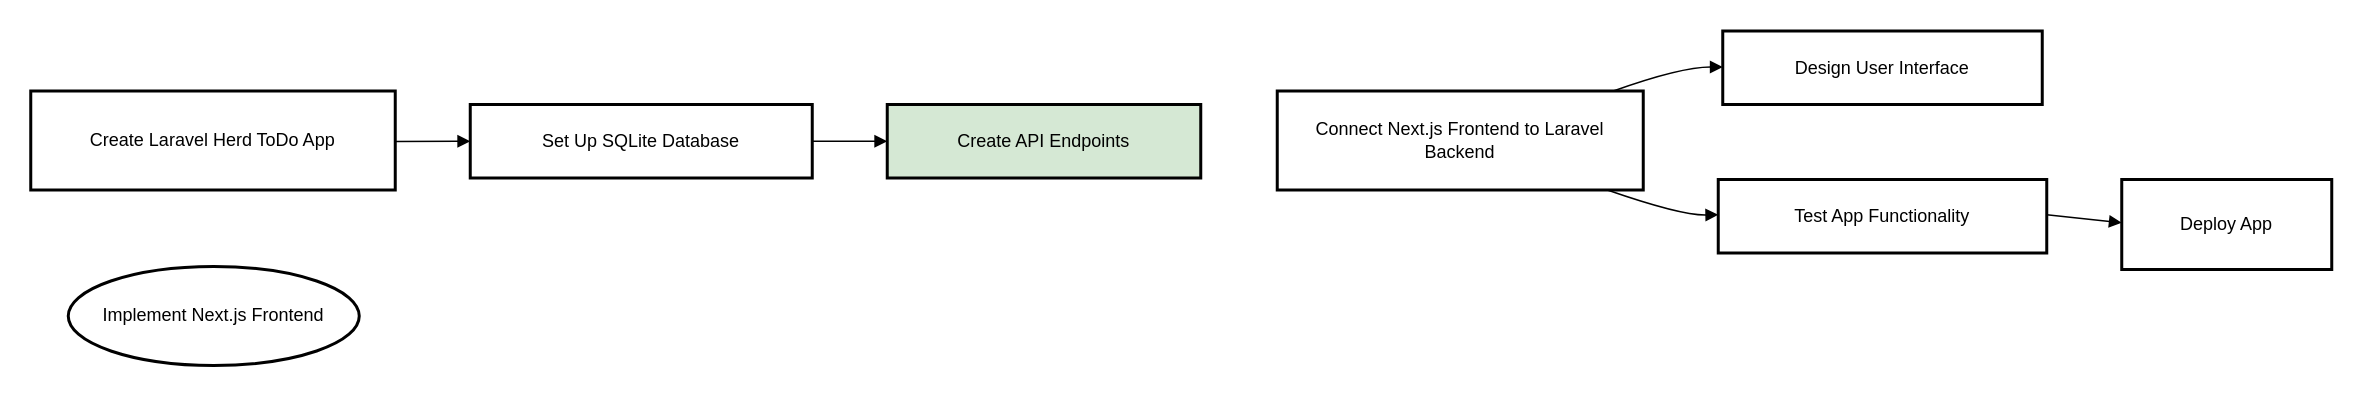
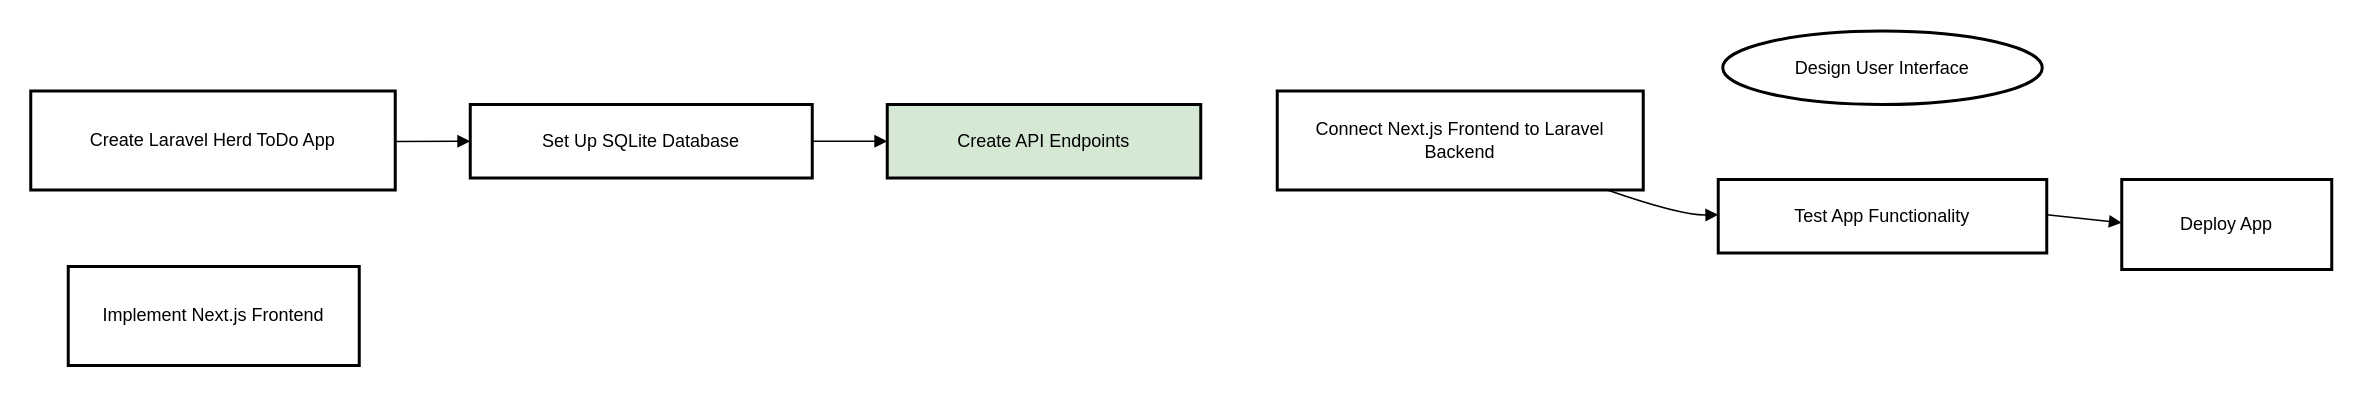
(1883, 68) -> (1883, 68)
(1661, 75) -> none
(214, 316) -> (214, 316)
